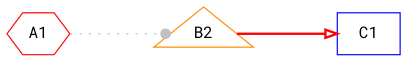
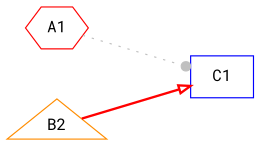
(115, 34) -> (132, 50)
